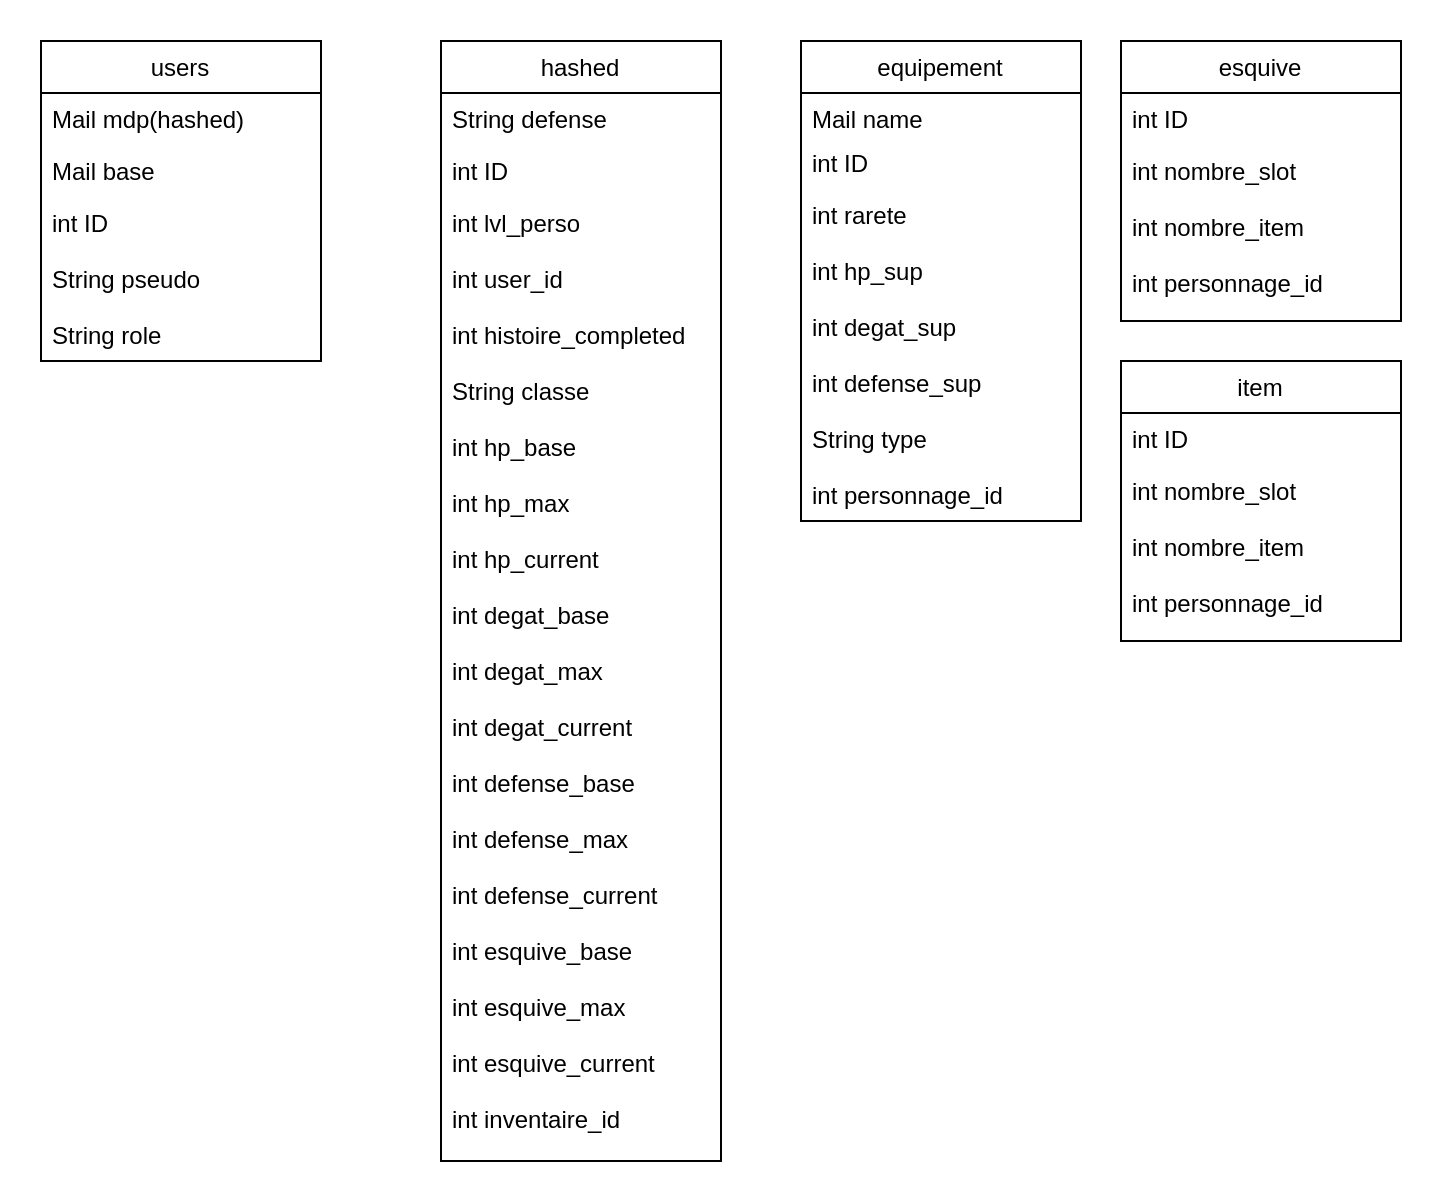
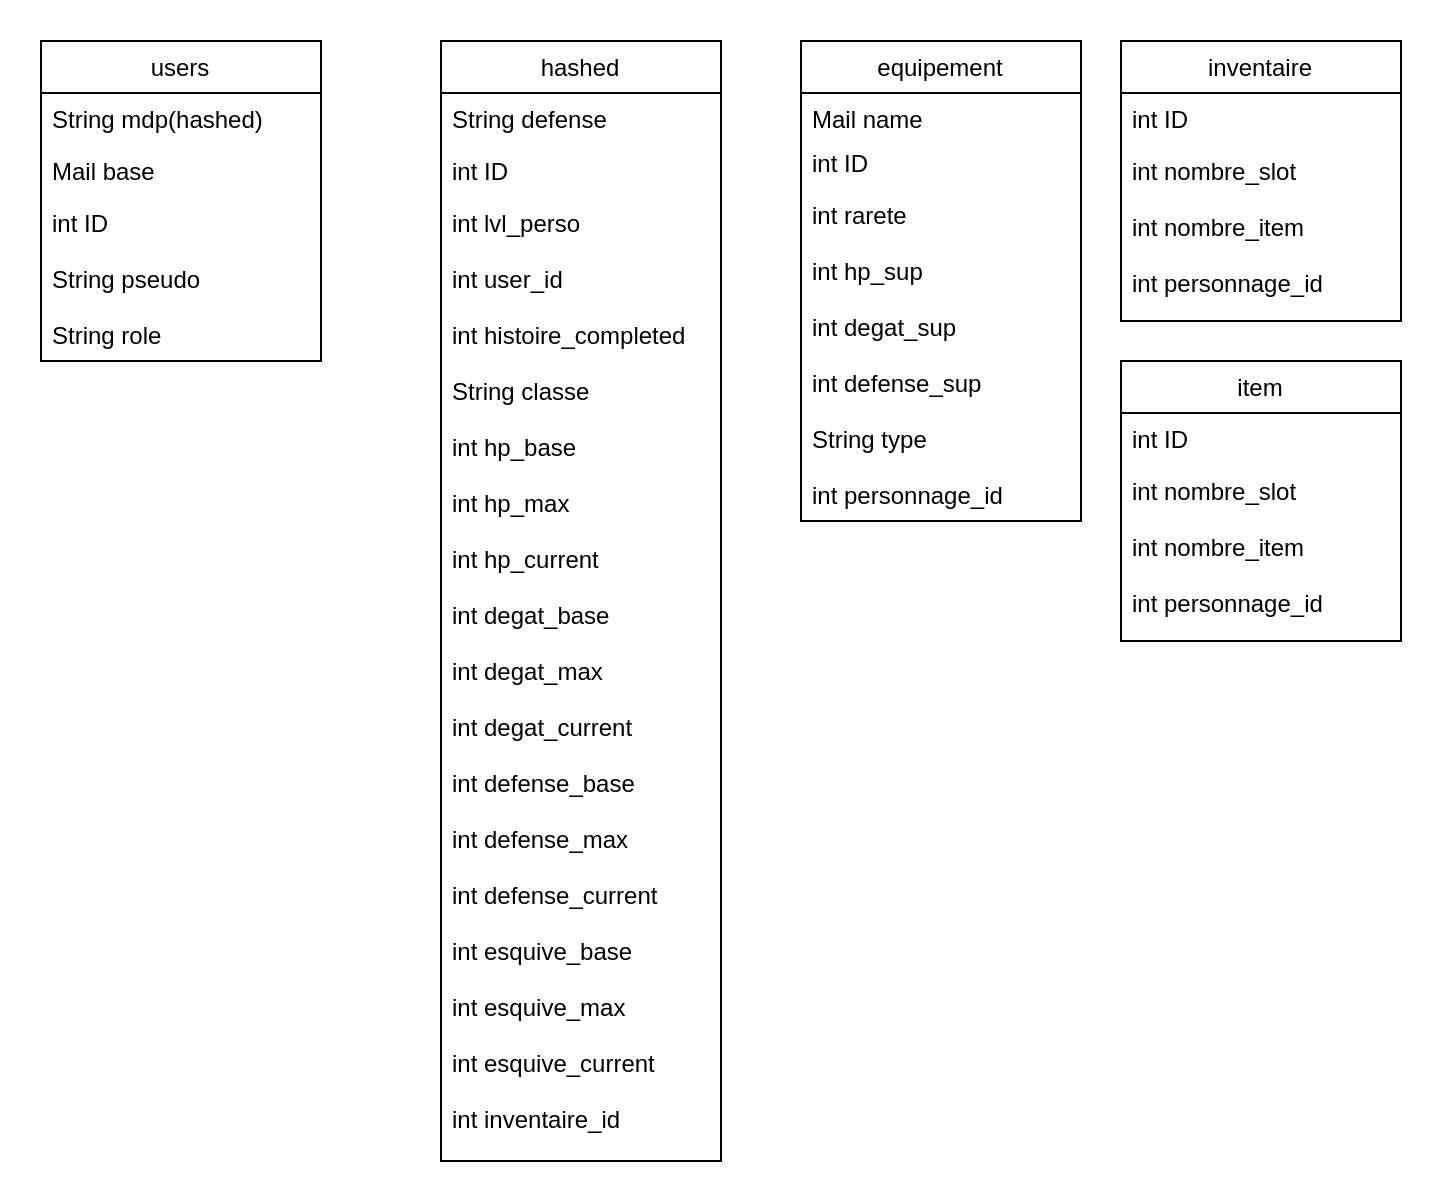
(1260, 68) -> (1260, 68)
(150, 120) -> (167, 120)
